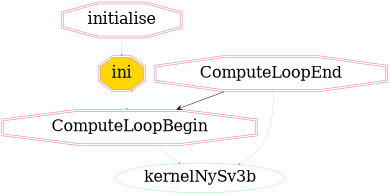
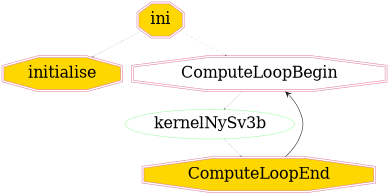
(122, 20) -> (62, 74)
(122, 46) -> (117, 44)
(271, 74) -> (259, 175)
(268, 133) -> (232, 147)
